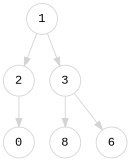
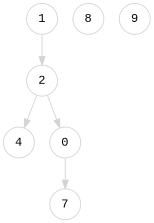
(65, 81) -> none
none -> (19, 142)
(112, 142) -> (135, 19)
none -> (65, 204)
